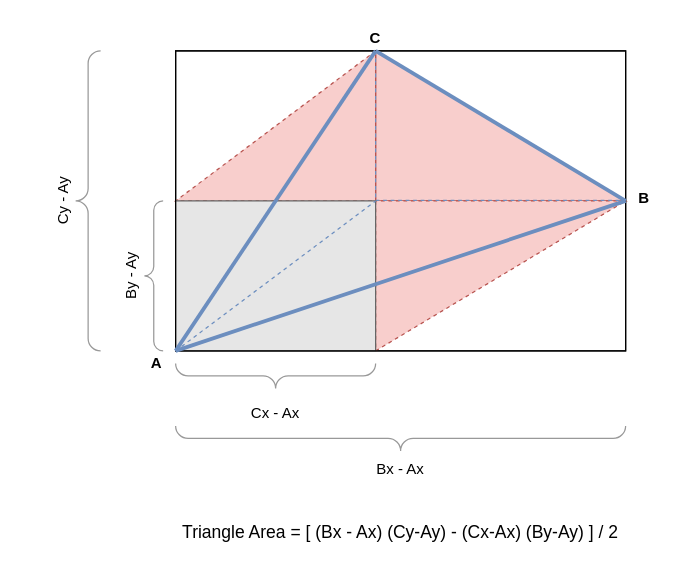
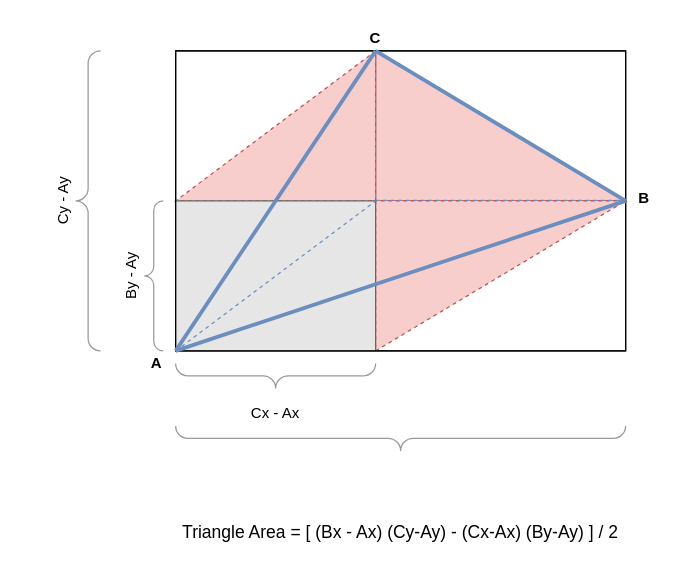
(401, 469) -> none
